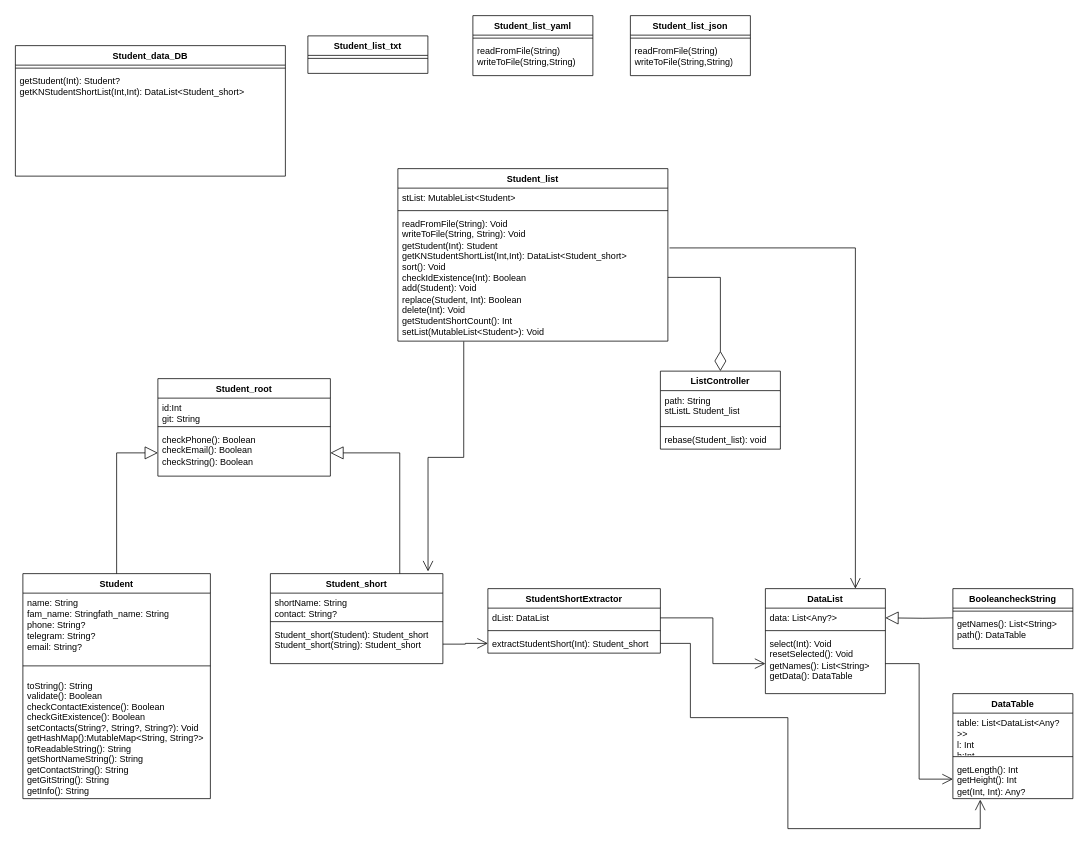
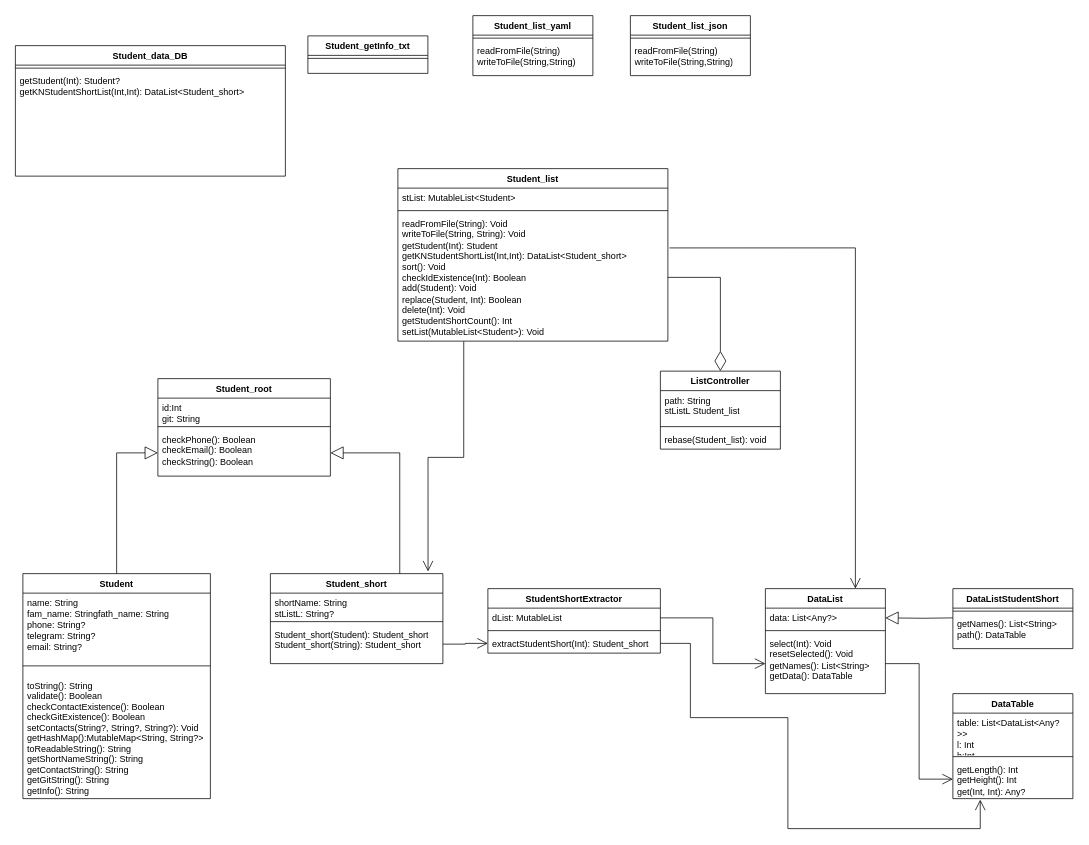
(368, 46) -> (368, 46)
(1013, 599) -> (1013, 599)
(314, 609) -> (314, 609)
(525, 619) -> (532, 619)
